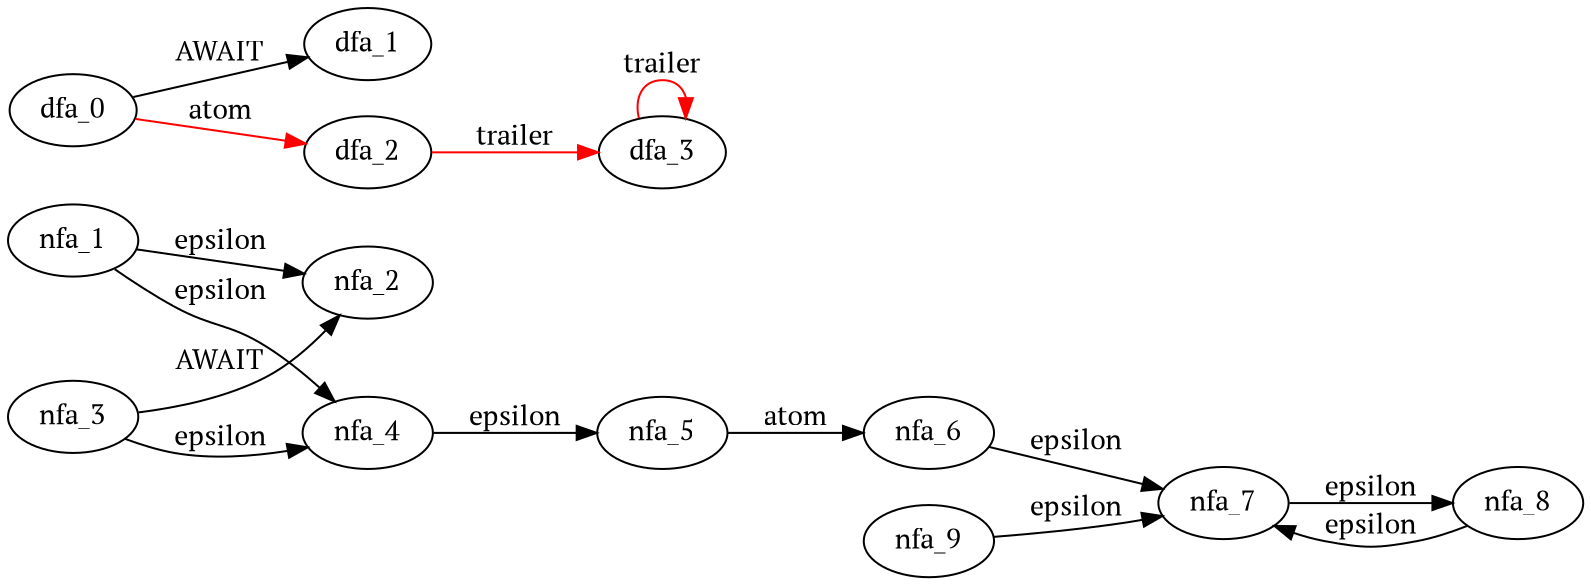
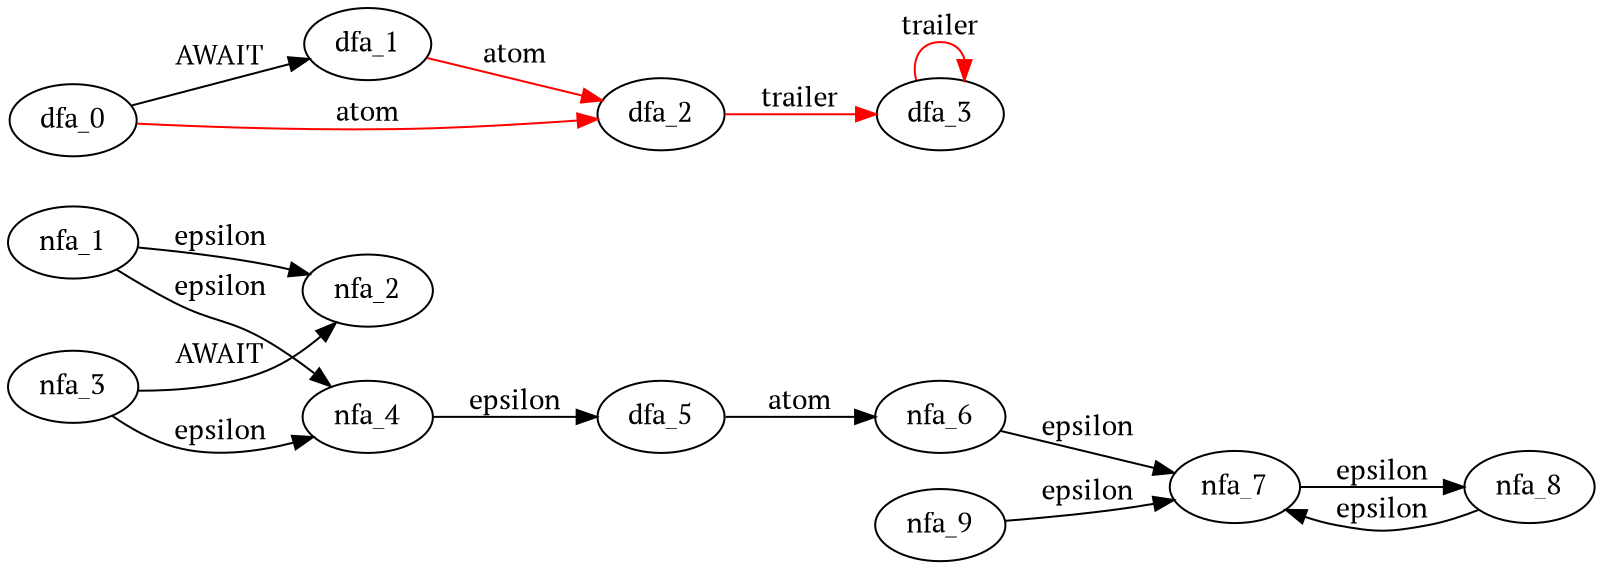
none -> (504, 77)
(662, 433) -> (661, 417)
